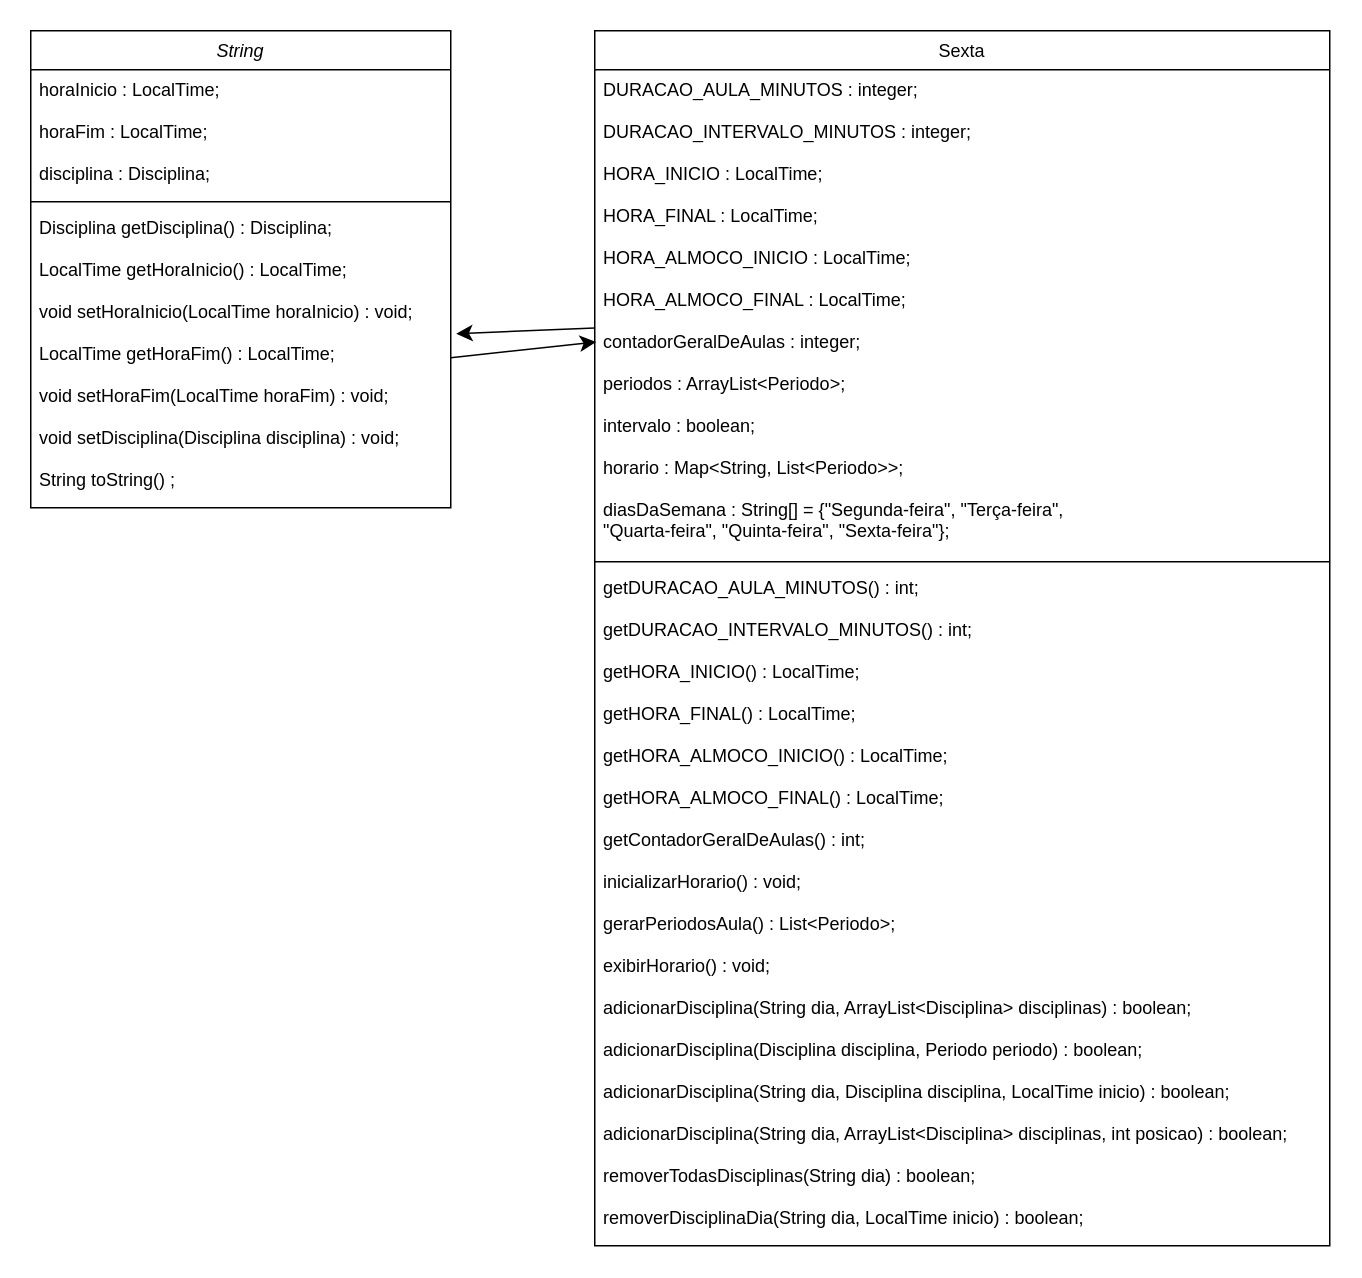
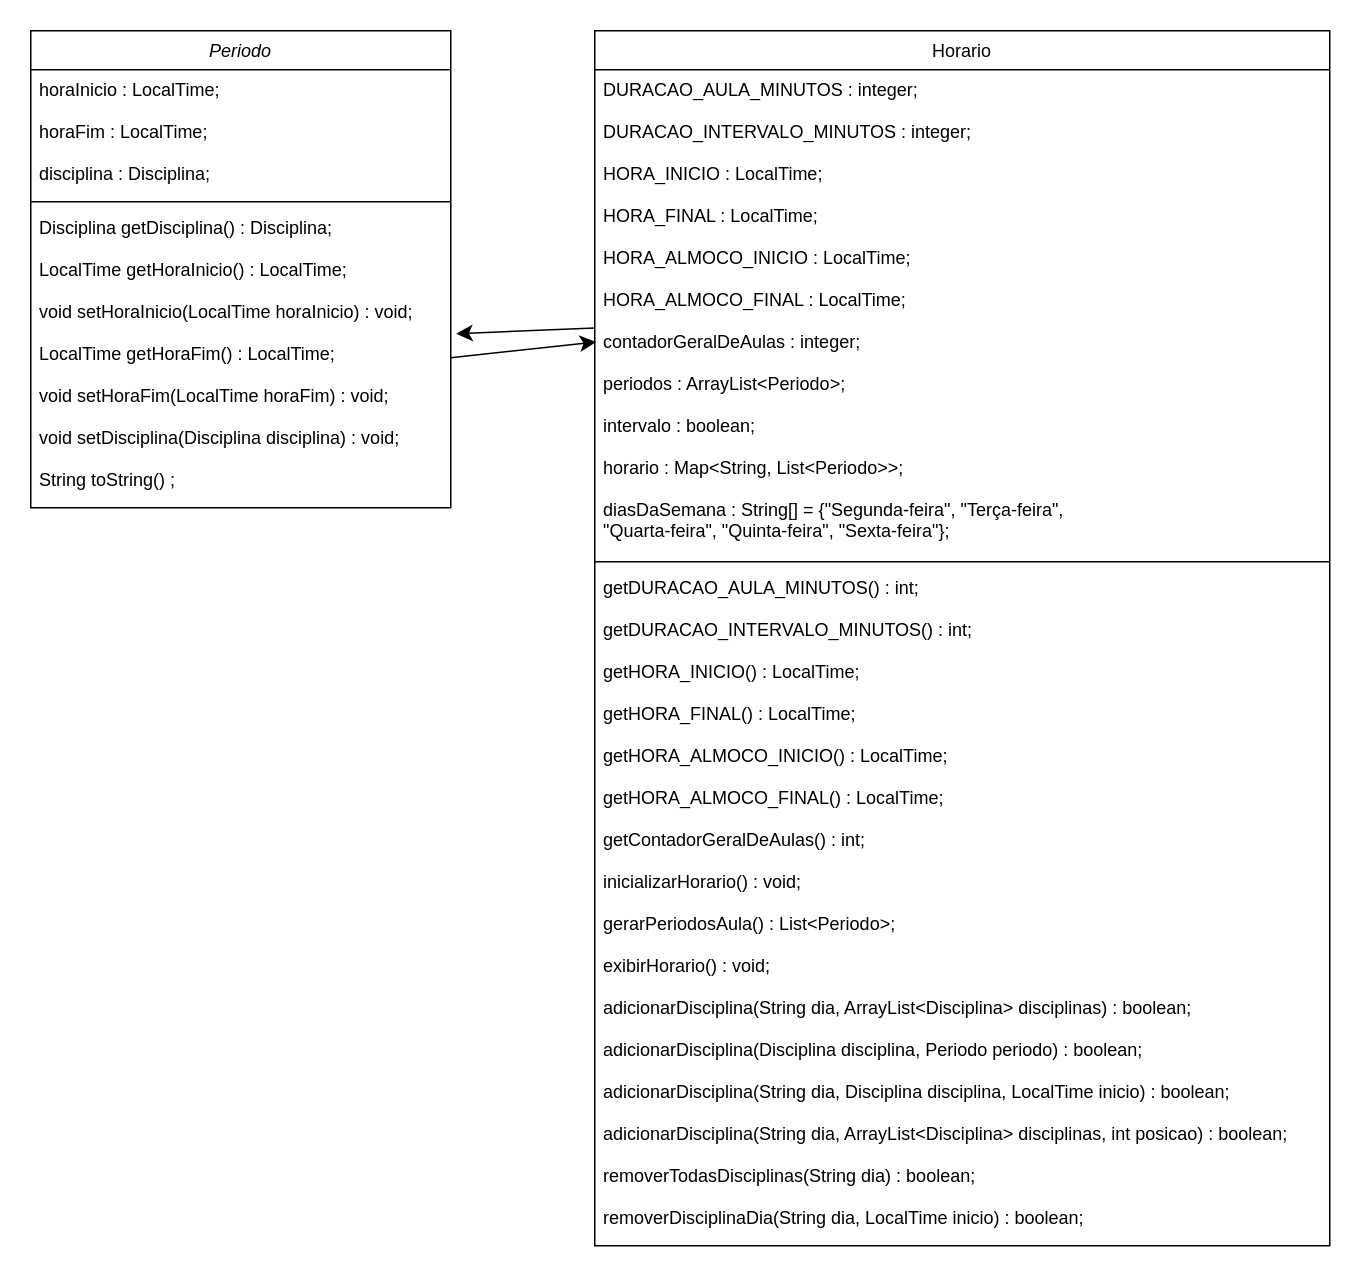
(240, 51) -> (240, 51)
(962, 51) -> (962, 51)
